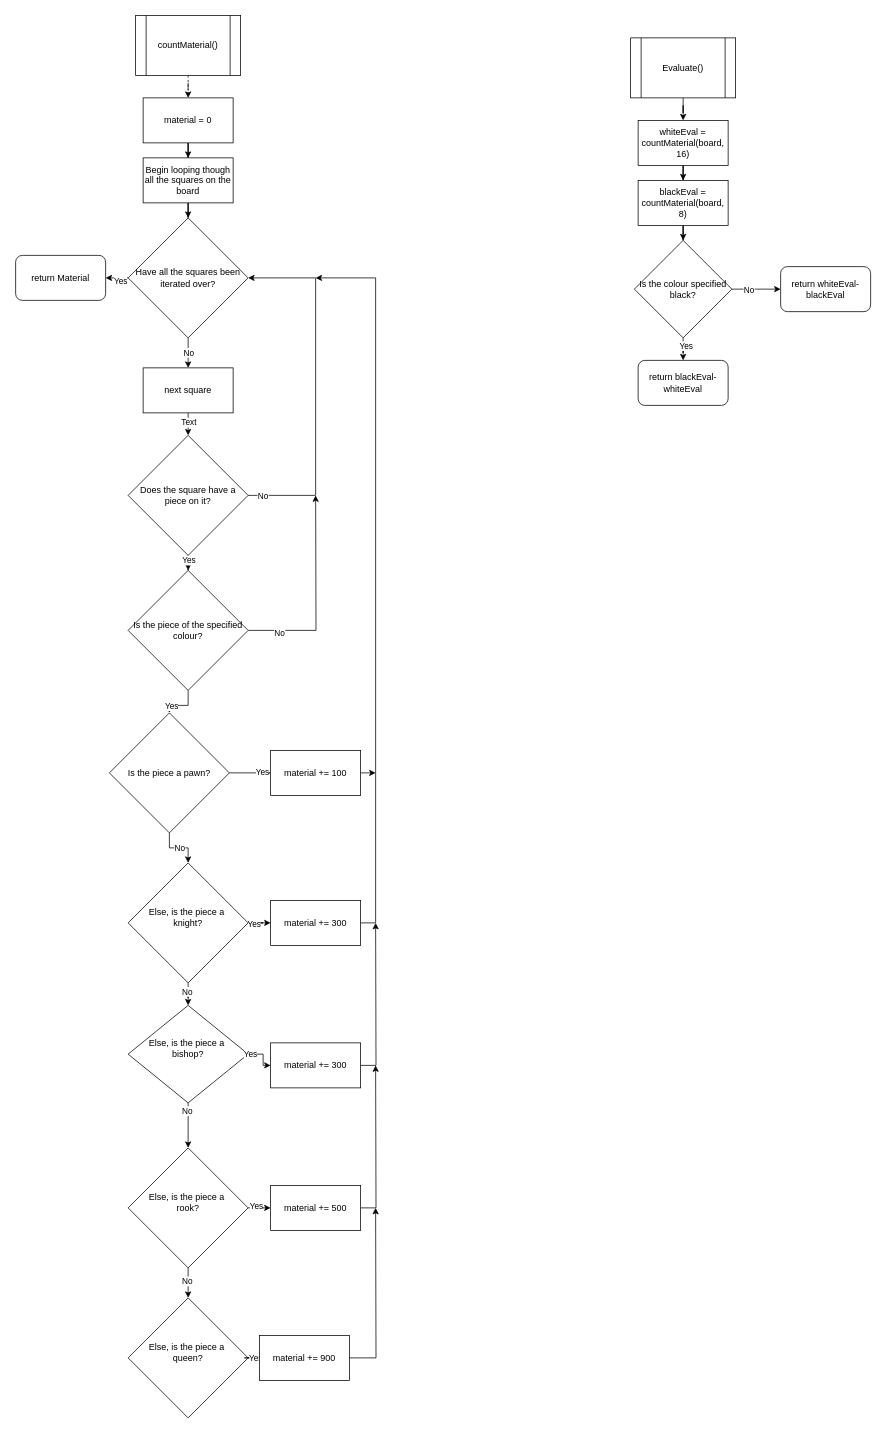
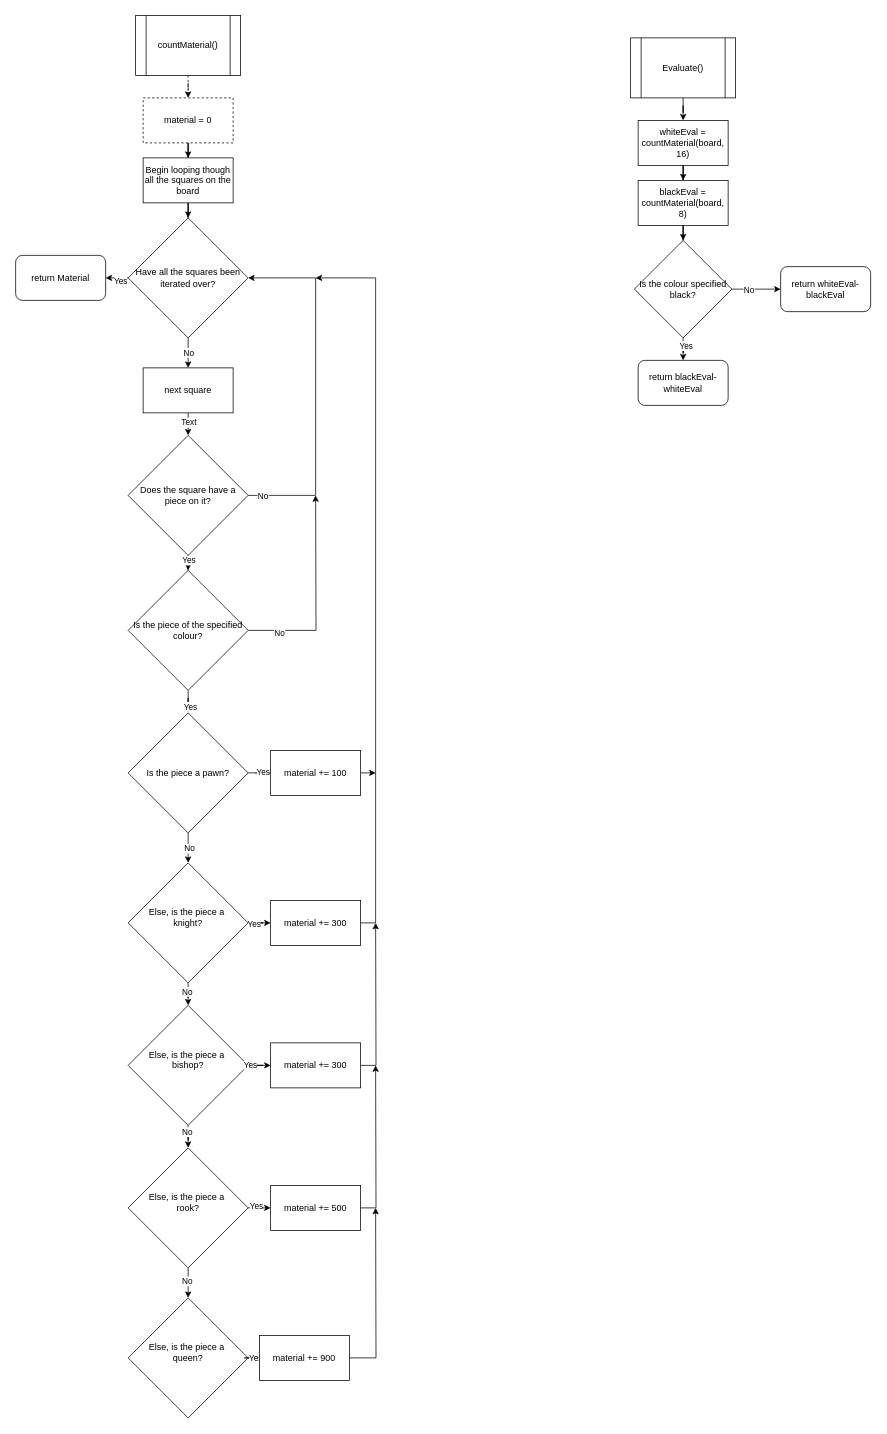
(188, 120) -> (188, 120)
(169, 773) -> (188, 773)
(188, 1054) -> (188, 1065)
